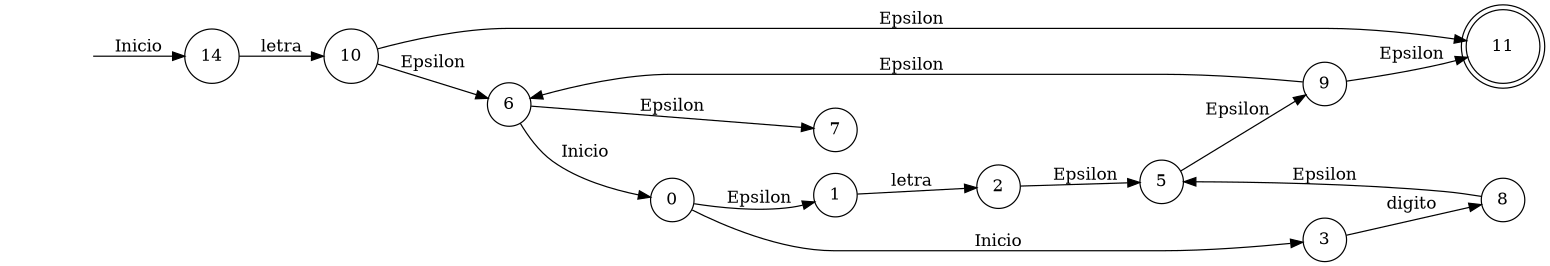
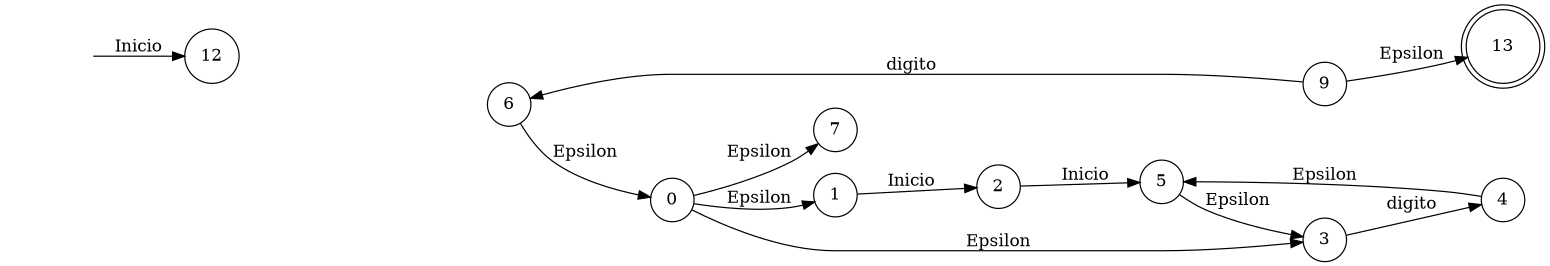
(1503, 47) -> (1503, 47)
(212, 56) -> (212, 56)
(351, 56) -> none
(912, 65) -> (912, 65)
(666, 117) -> (753, 178)
(1238, 136) -> (1233, 220)
(585, 152) -> (585, 152)
(1086, 175) -> (1086, 175)
(912, 181) -> (912, 181)
(1503, 200) -> (1503, 200)
(999, 242) -> (999, 242)
